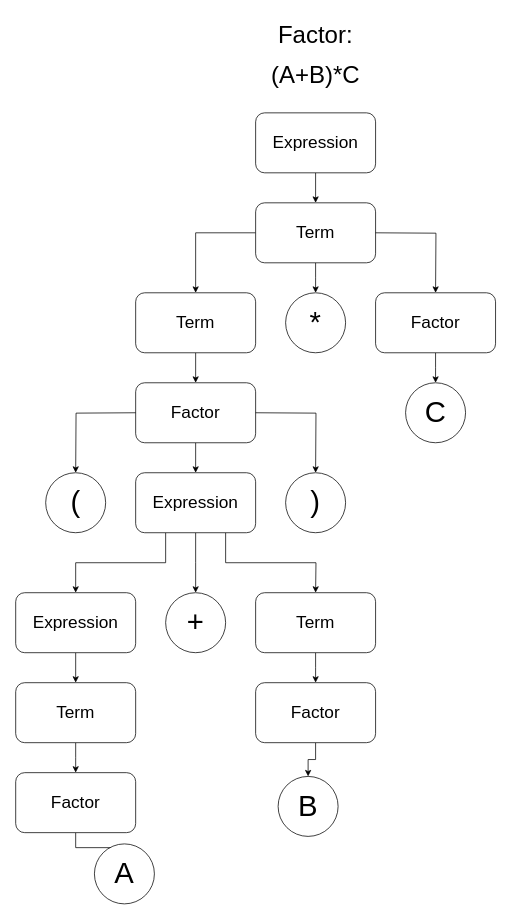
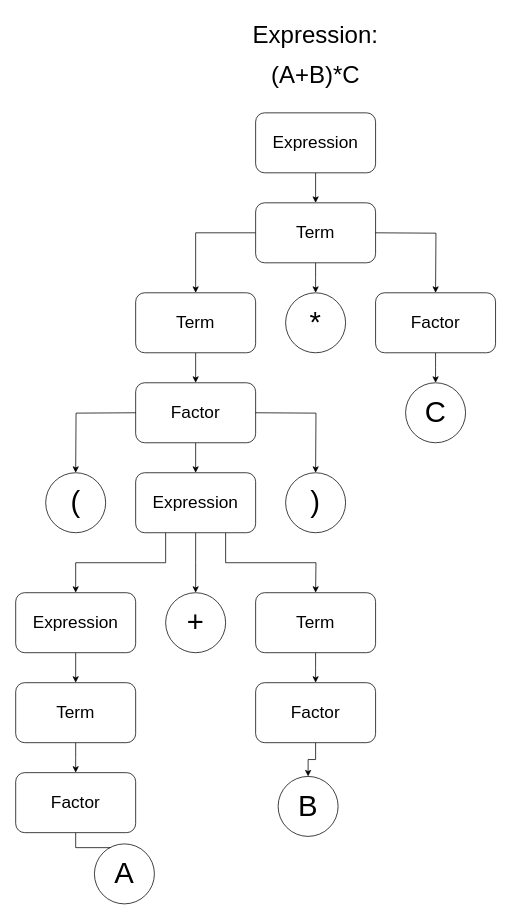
(315, 36) -> (315, 36)
